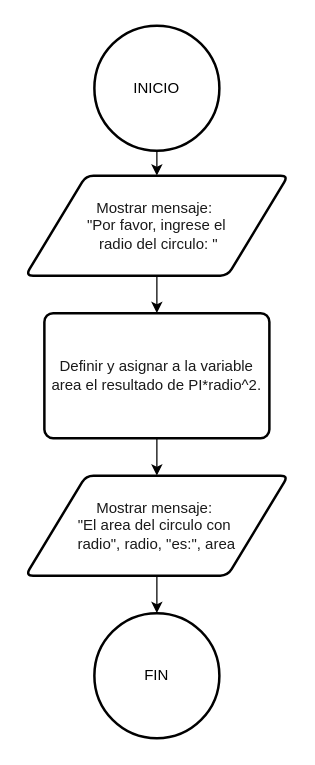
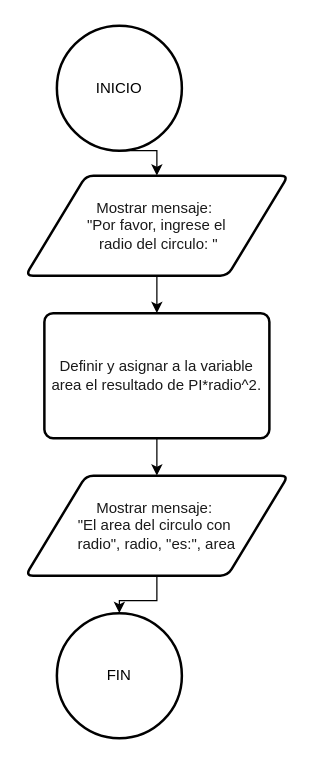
(157, 88) -> (119, 88)
(157, 676) -> (119, 676)
